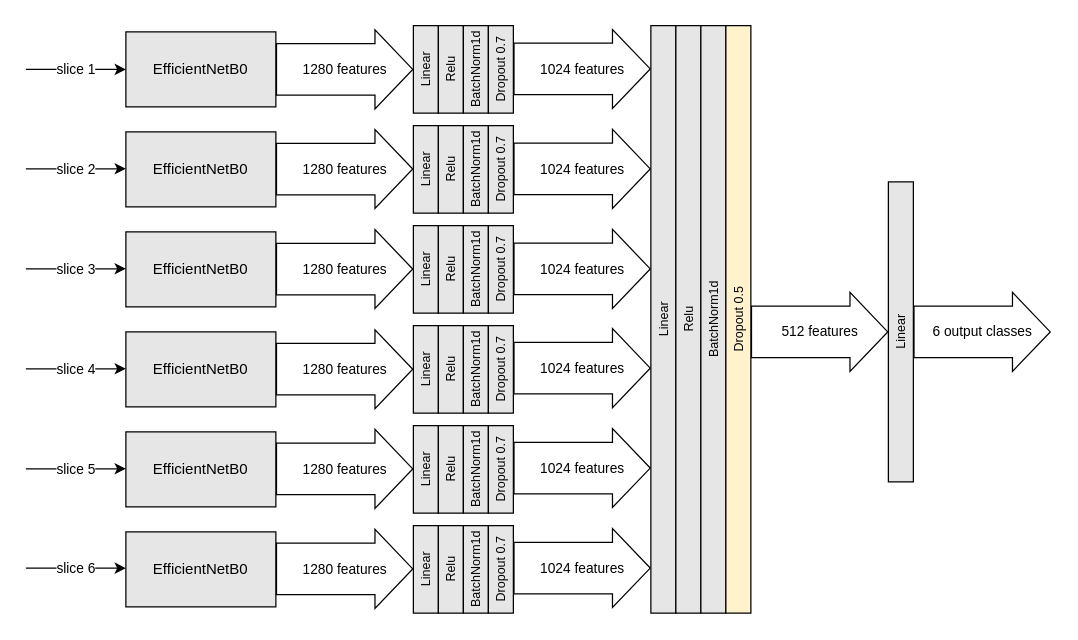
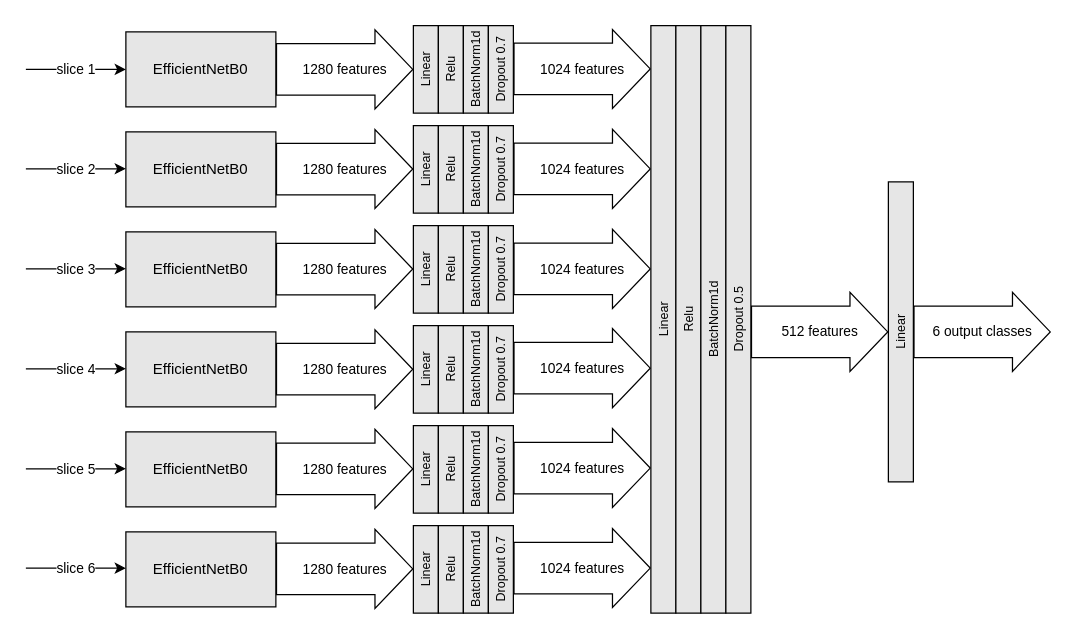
(738, 319) -> (738, 319)
